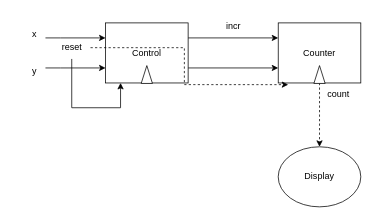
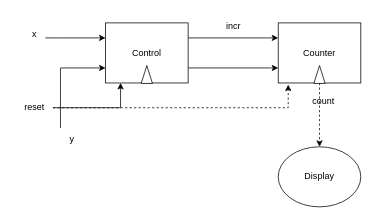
(72, 48) -> (34, 108)
(34, 72) -> (72, 139)
(338, 94) -> (323, 102)
